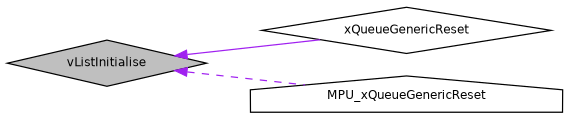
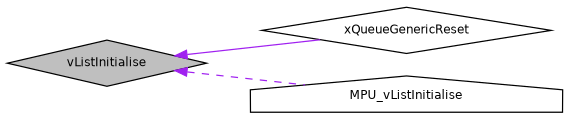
(407, 96) -> (407, 96)
